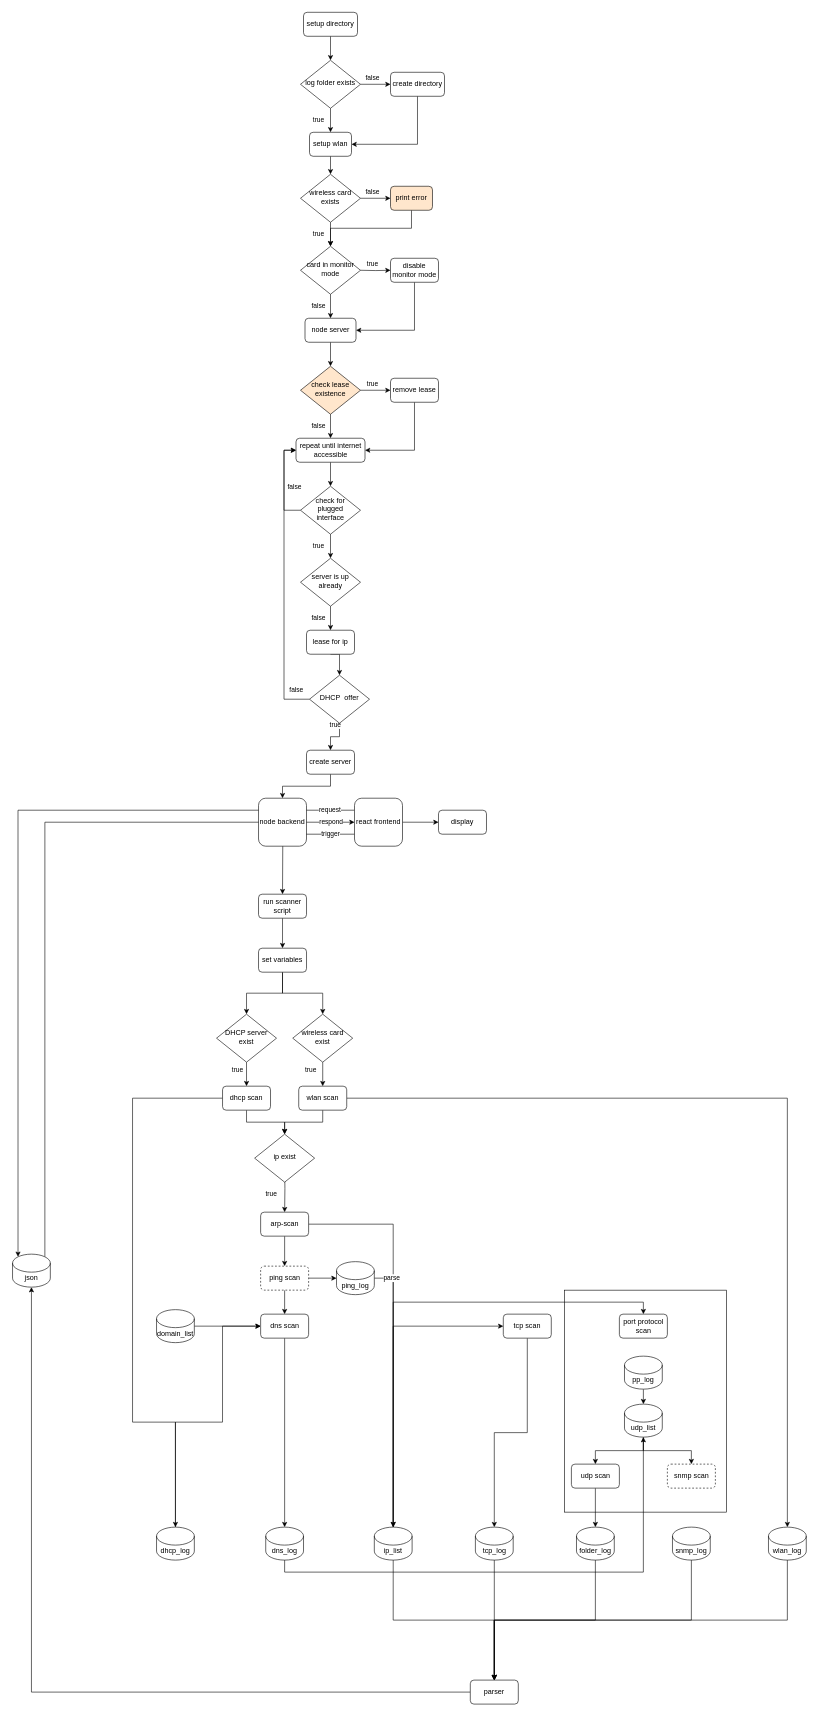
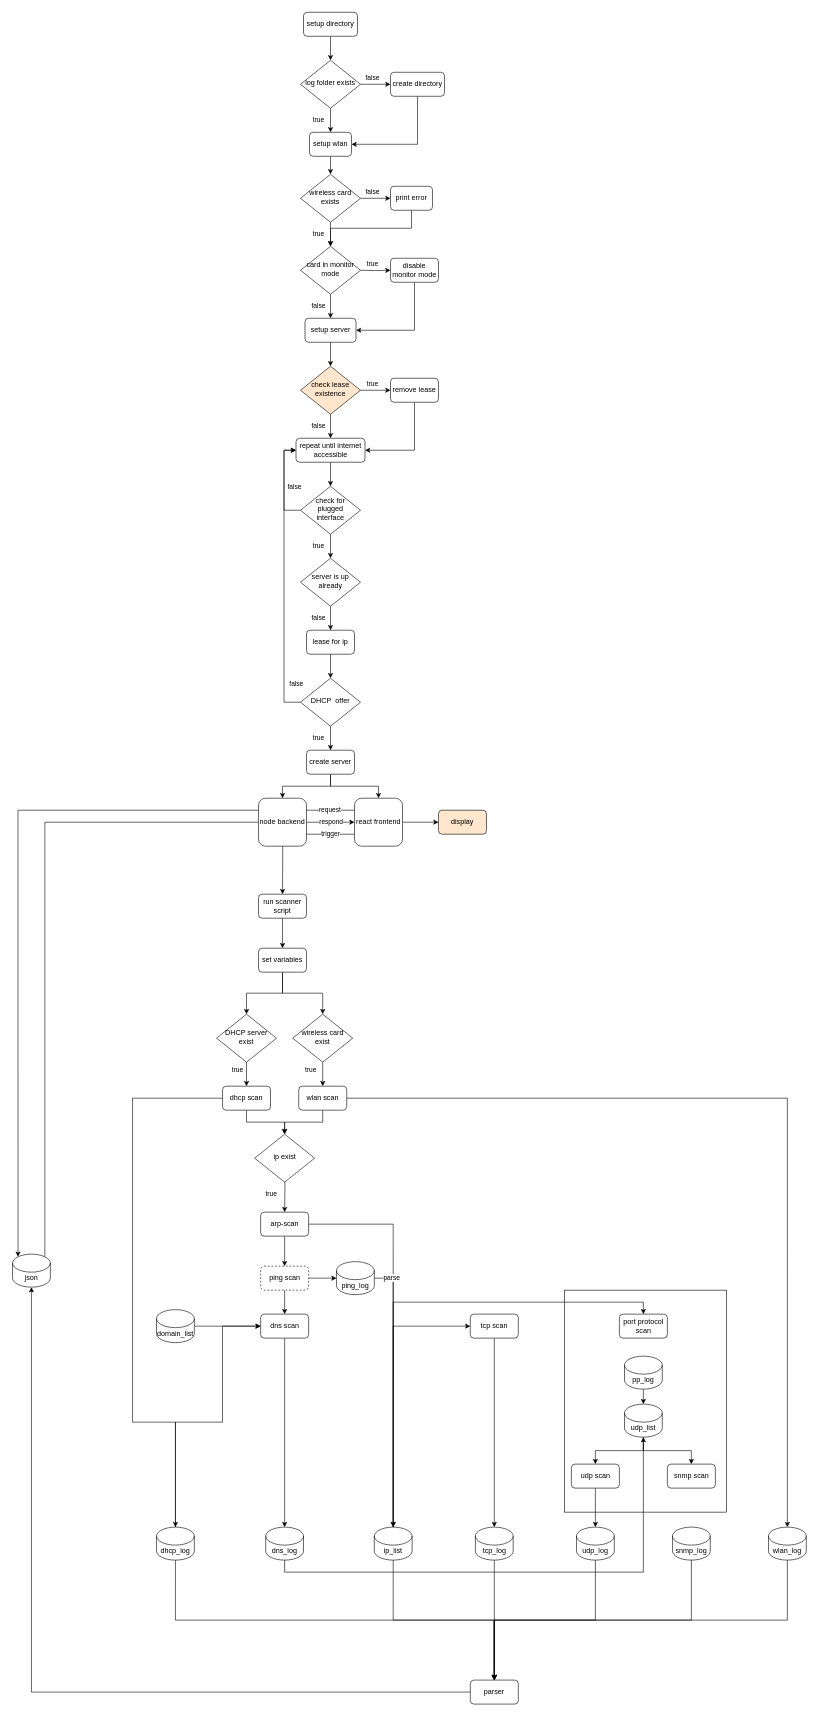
(411, 198) -> (411, 198)
(331, 330) -> (331, 330)
(339, 699) -> (330, 702)
none -> (378, 789)
(462, 822) -> (462, 822)
(527, 1326) -> (494, 1326)
(691, 1476) -> (691, 1476)
(595, 1551) -> (595, 1551)
none -> (252, 1620)
